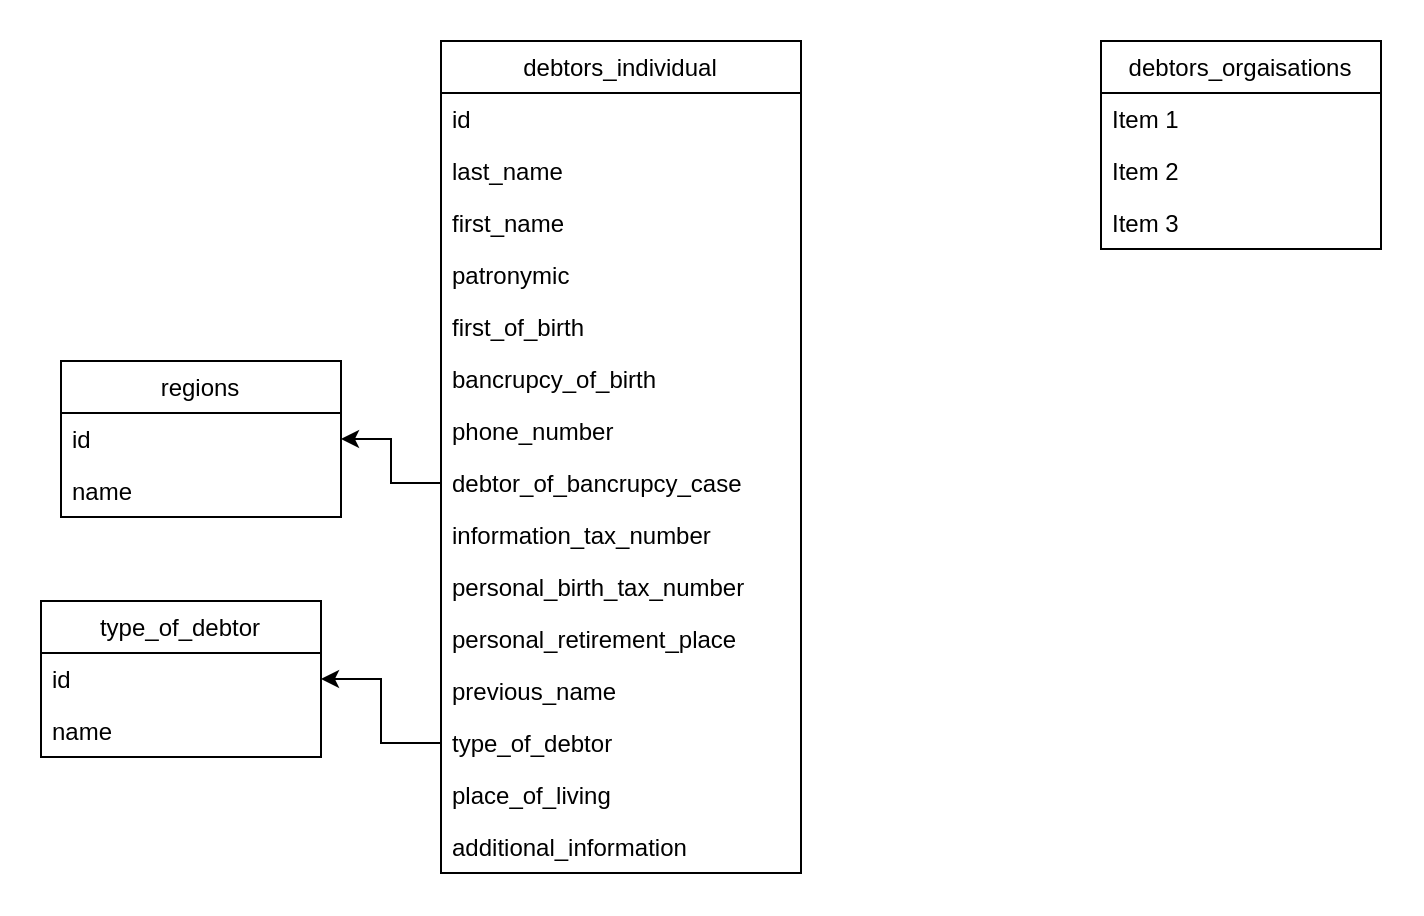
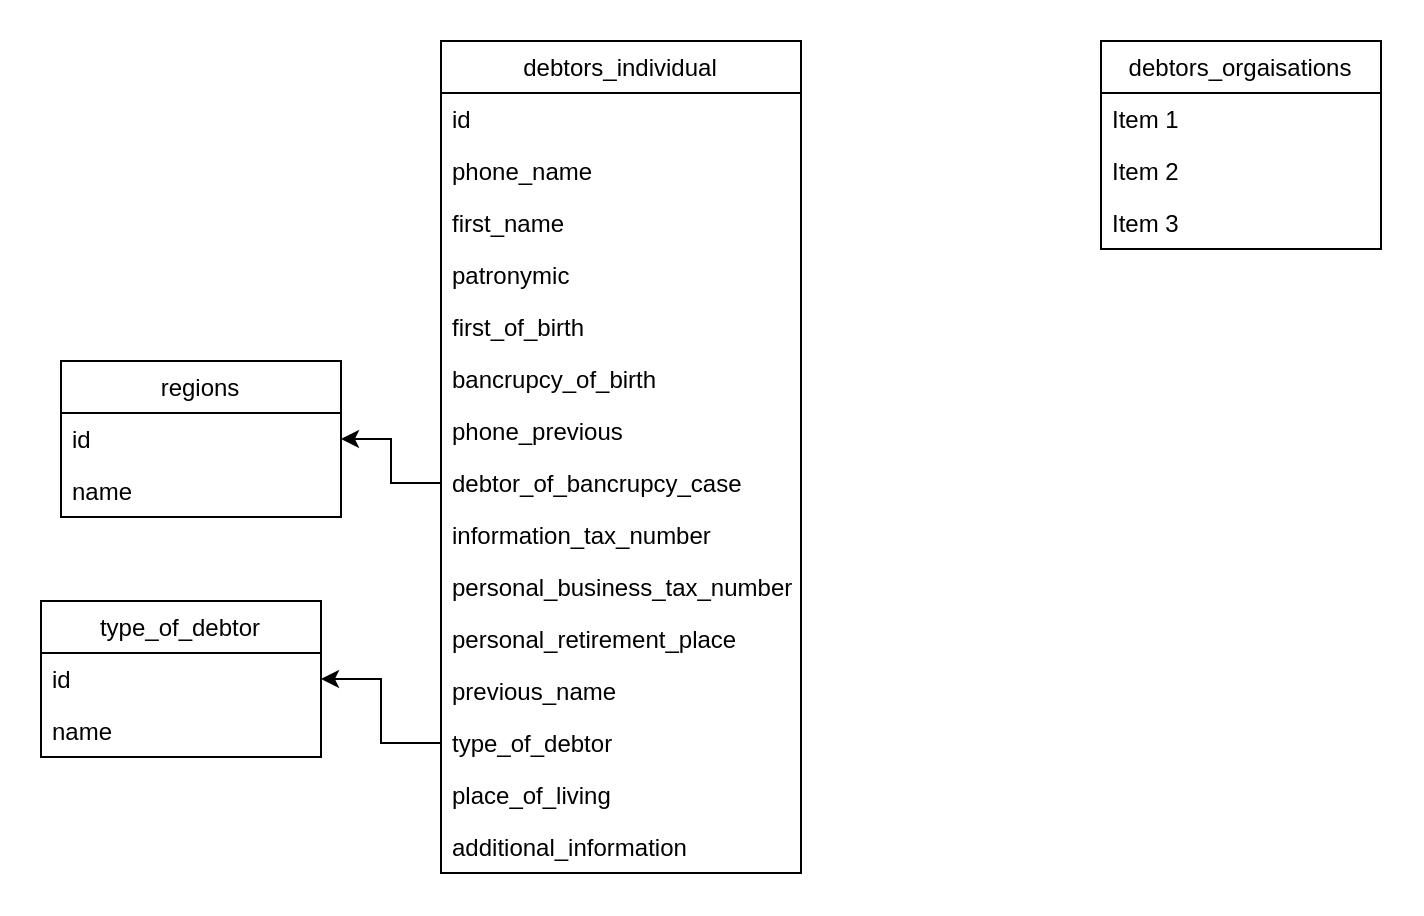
(509, 172) -> (519, 172)
(533, 432) -> (543, 432)
(614, 588) -> (634, 588)
